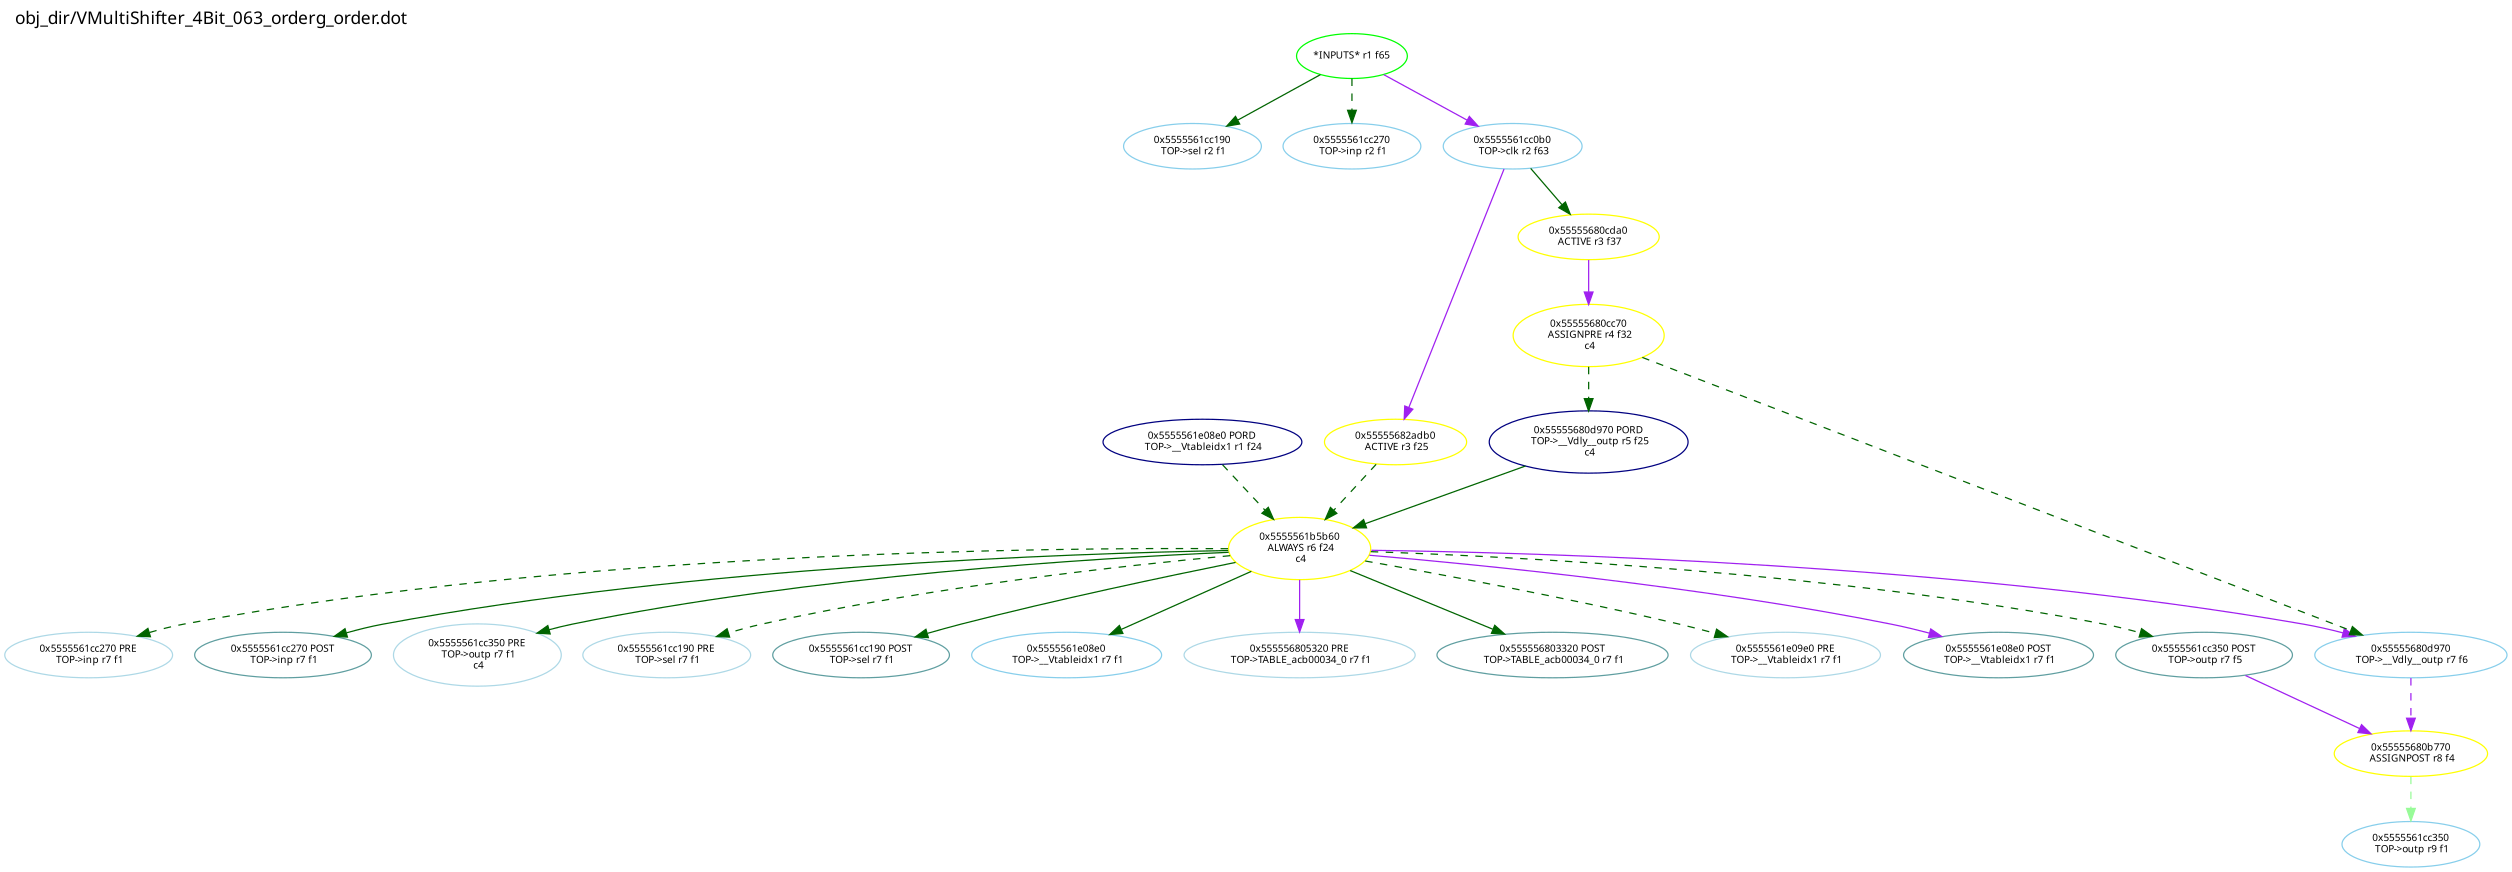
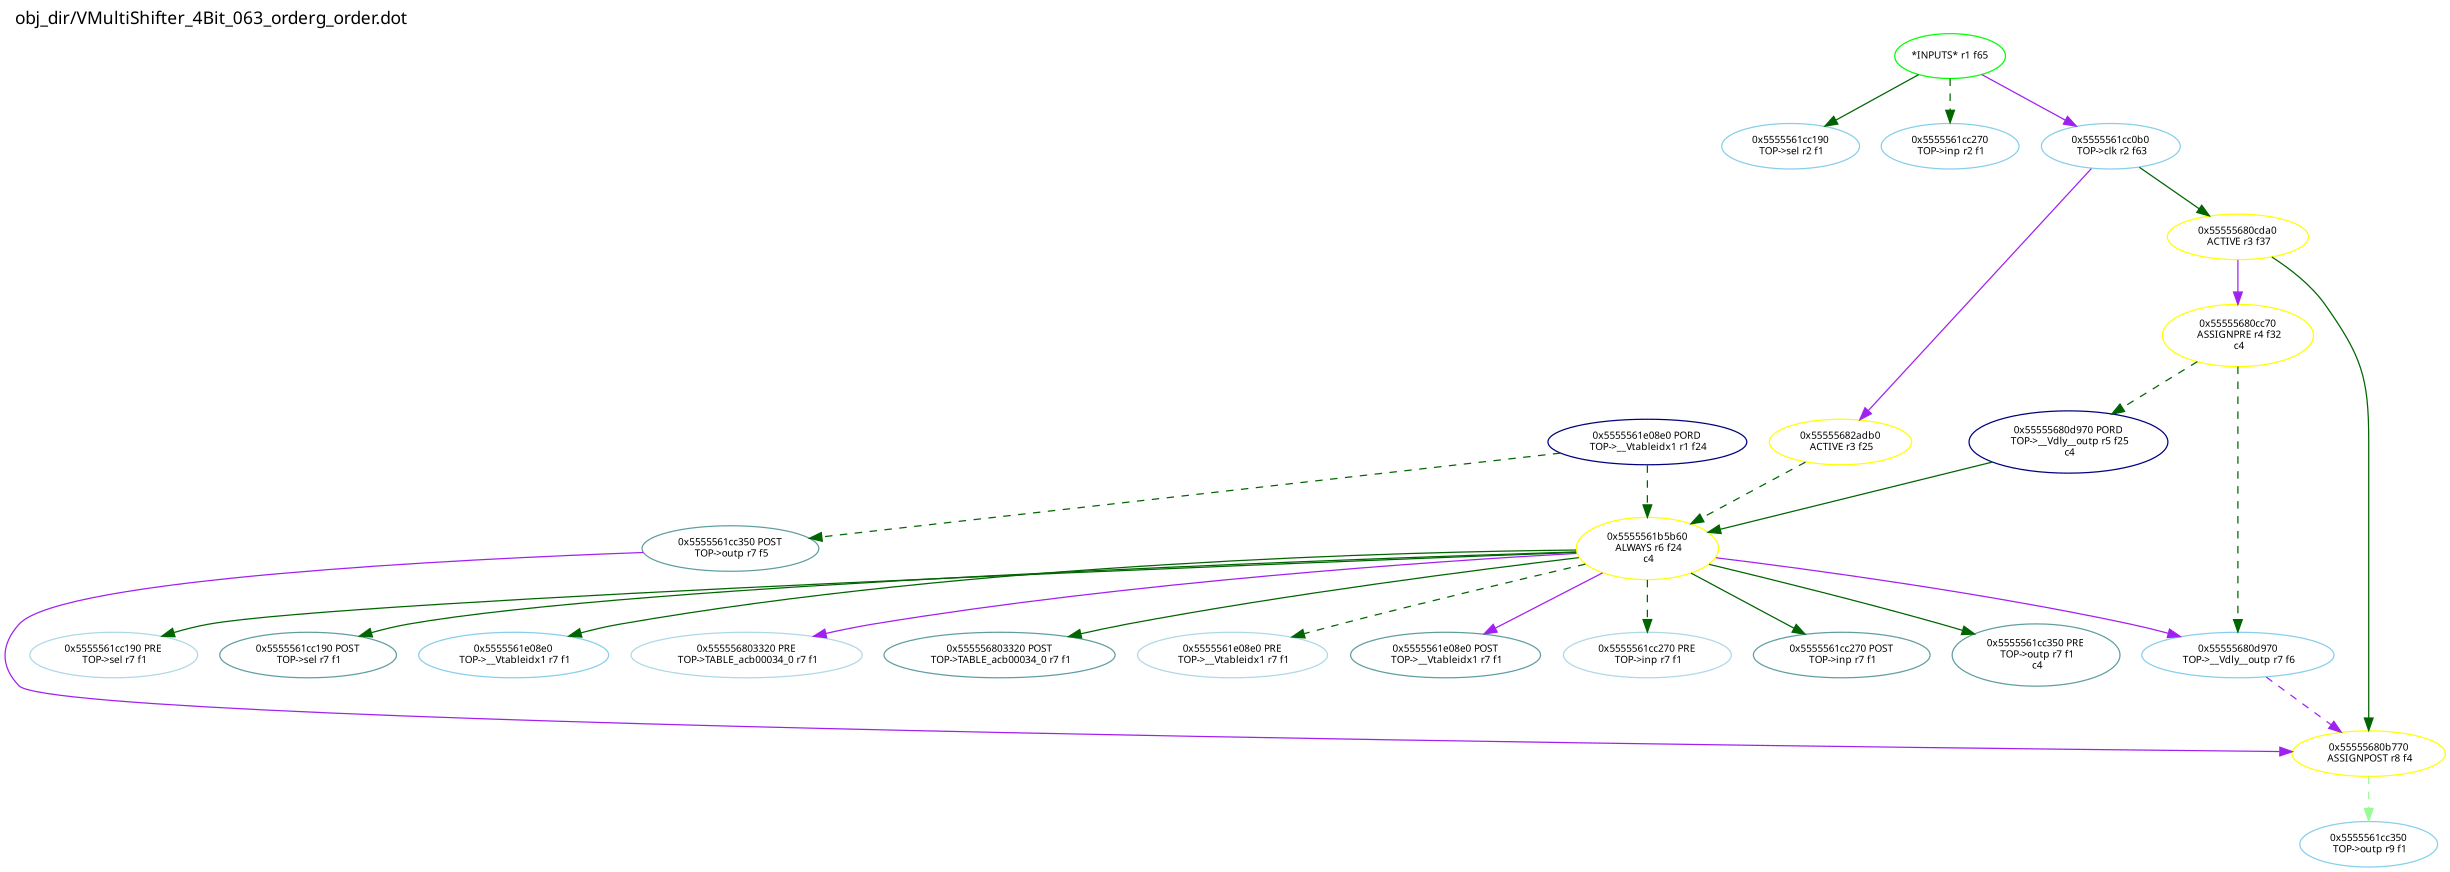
none -> (2369, 470)
(1757, 577) -> (1191, 495)
(978, 586) -> (558, 598)
(477, 655) -> (2036, 655)
(1300, 655) -> (747, 655)
(1786, 655) -> (1233, 655)
